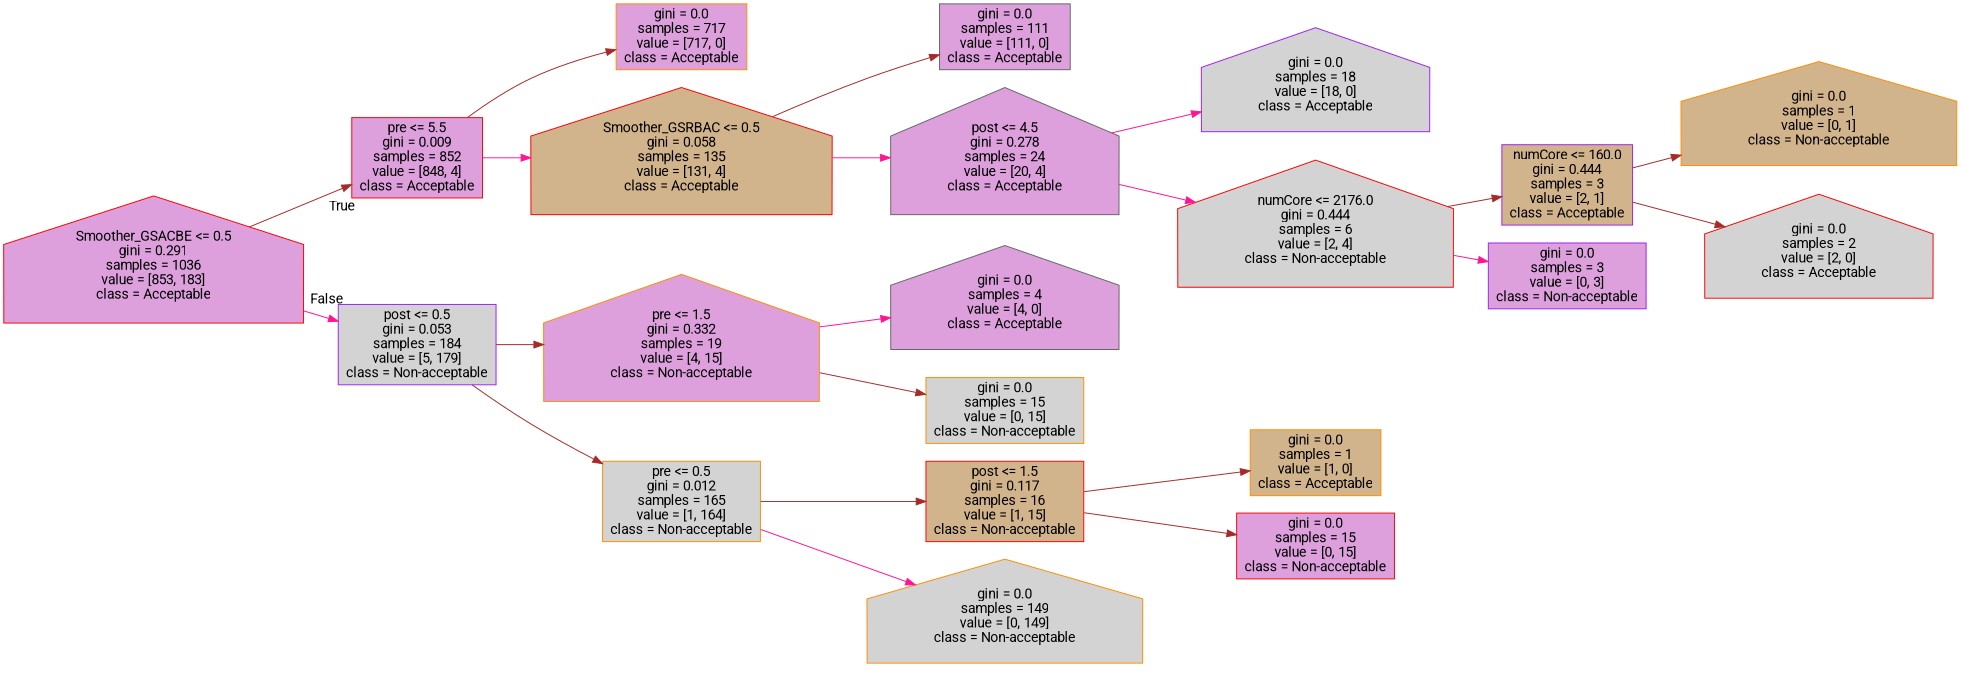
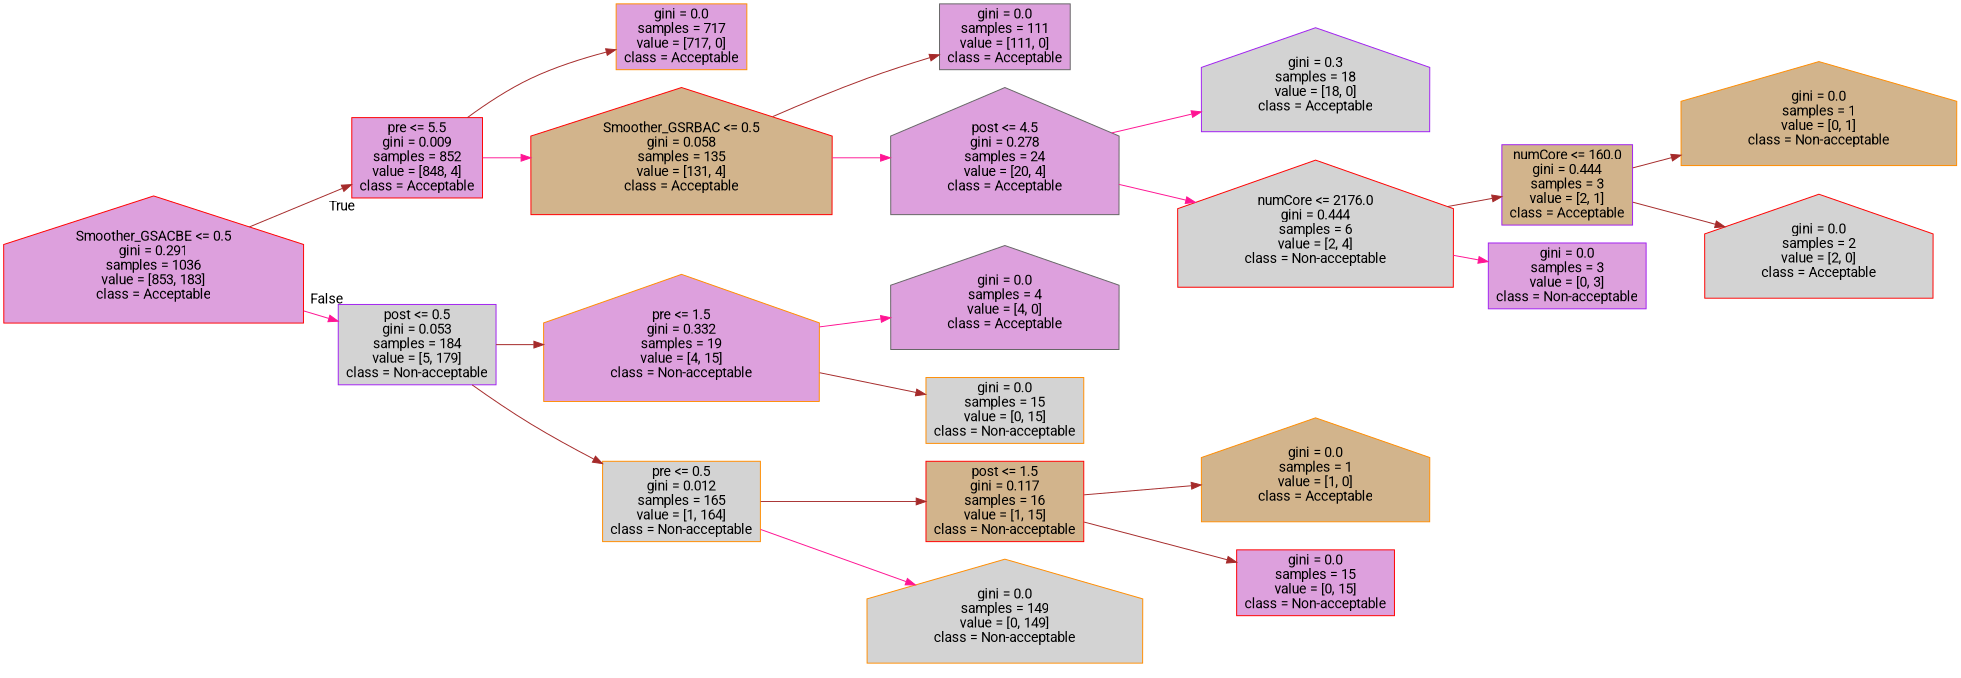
(1316, 85) -> (1316, 85)
(1316, 463) -> (1316, 475)
